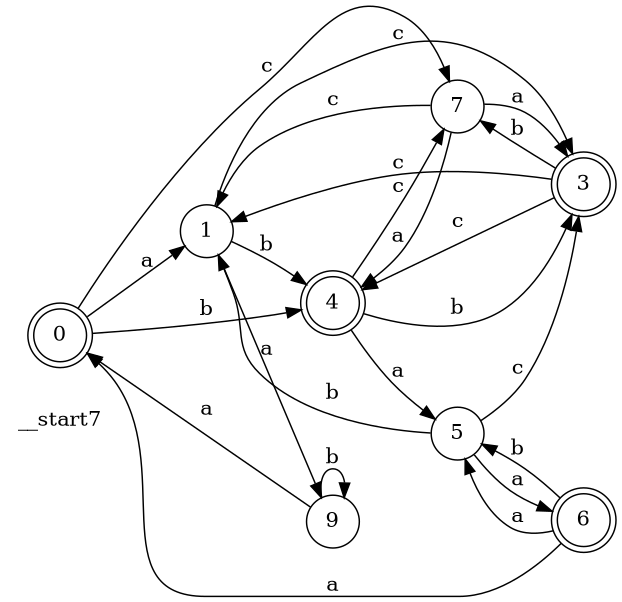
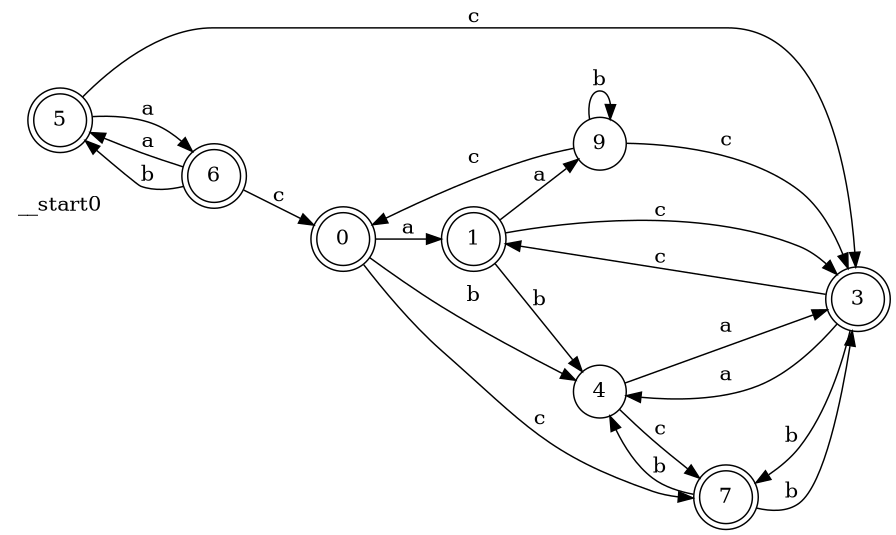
(518, 97) -> (792, 492)
(458, 107) -> (726, 497)
(313, 121) -> none
none -> (754, 166)
(458, 222) -> (726, 375)
(207, 231) -> (474, 239)
(398, 236) -> (660, 467)
(333, 303) -> (600, 392)
(458, 308) -> (726, 326)
(384, 373) -> none
(288, 395) -> none
(207, 409) -> (474, 158)
(60, 420) -> (60, 205)
(458, 434) -> (60, 120)
(333, 585) -> (279, 196)
